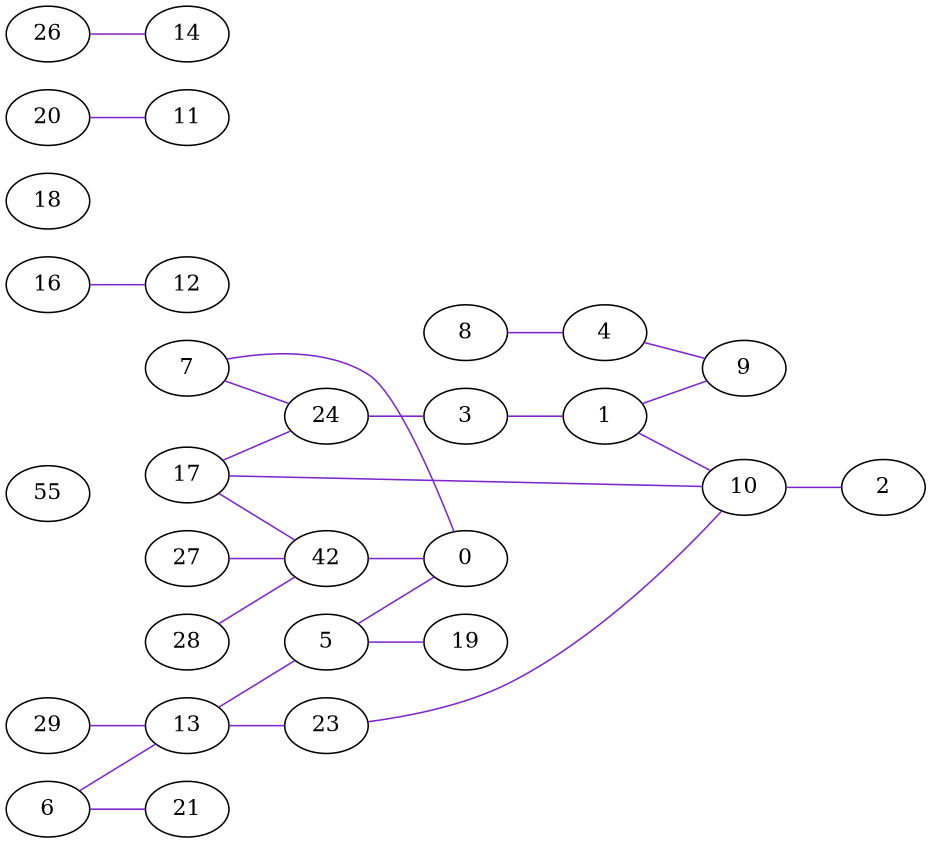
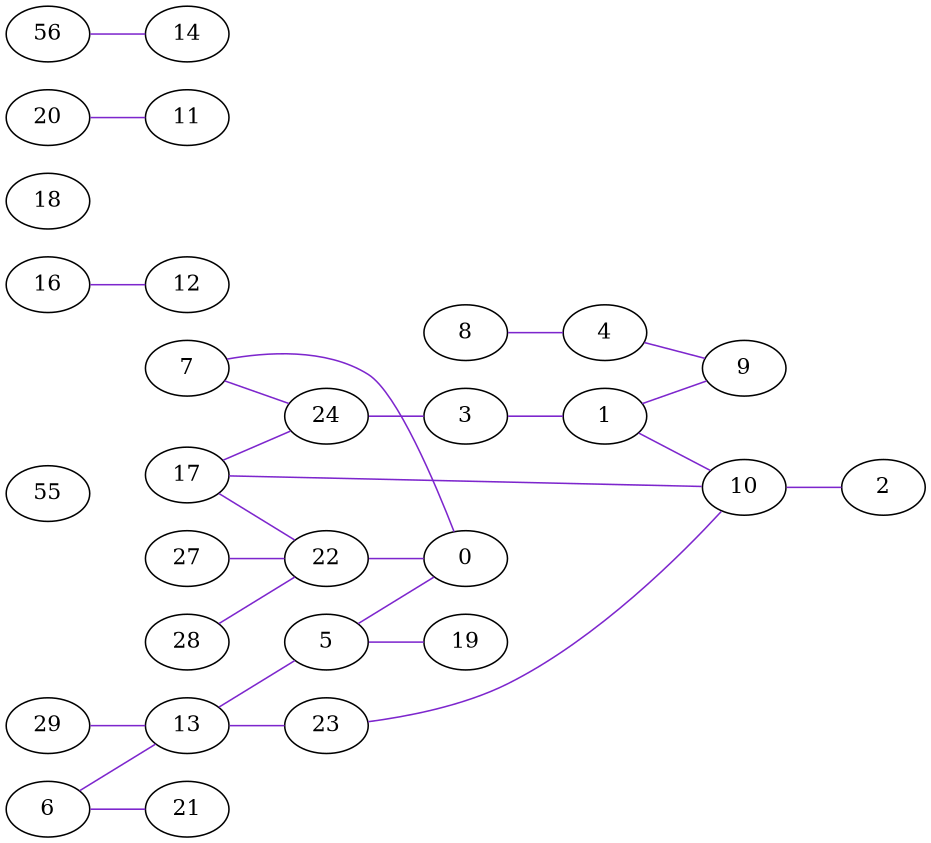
(48, 34) -> (48, 34)
(326, 559) -> (326, 559)
